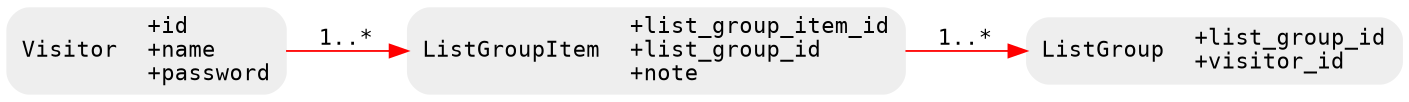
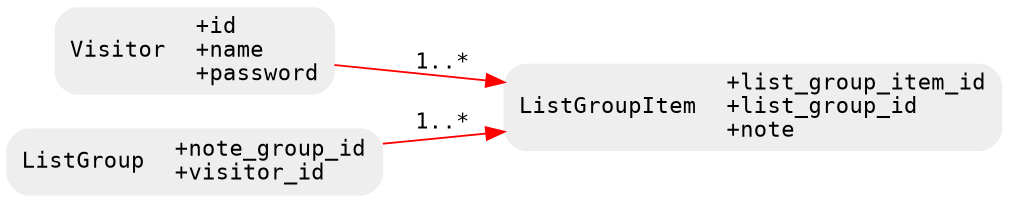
(1291, 38) -> (271, 149)
(957, 51) -> (434, 139)
